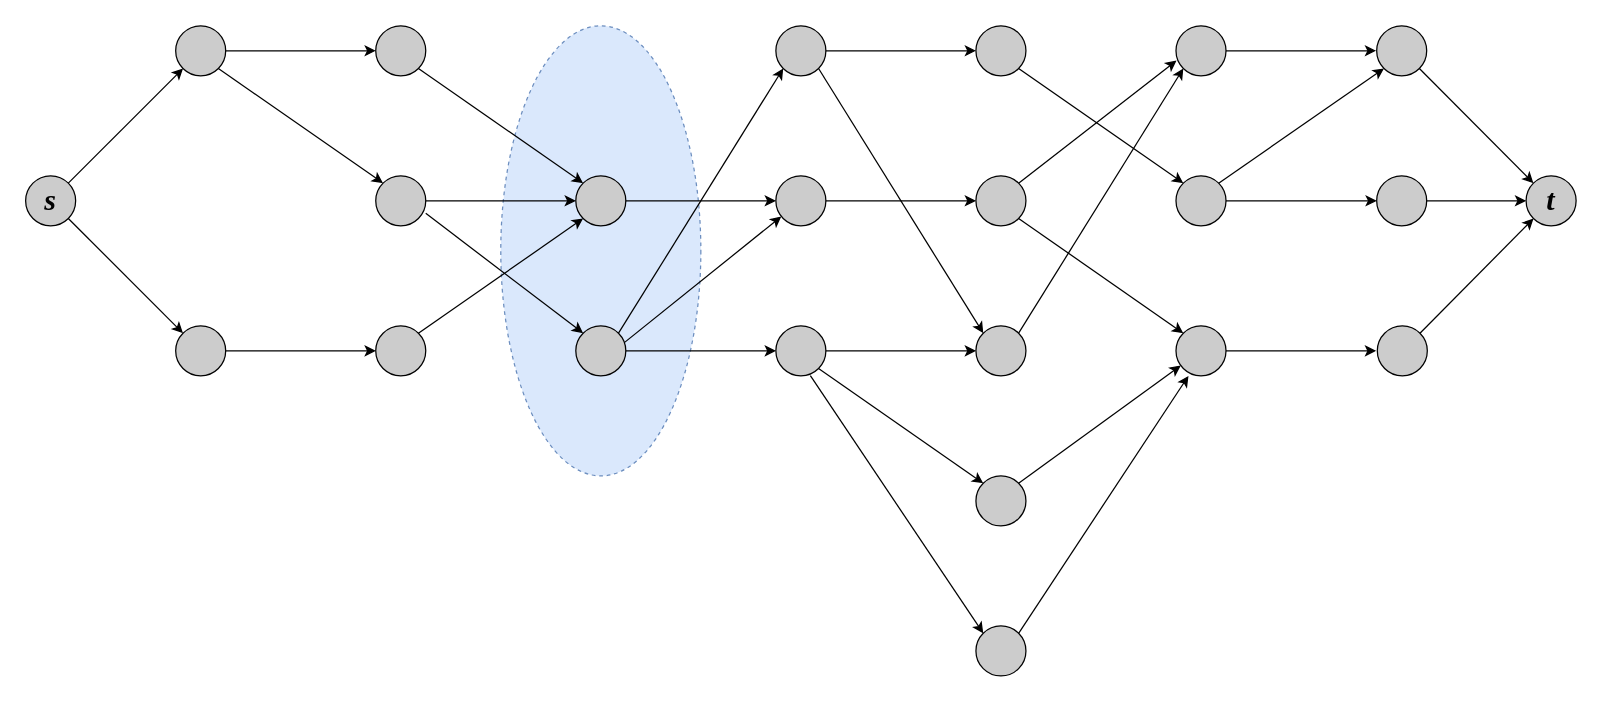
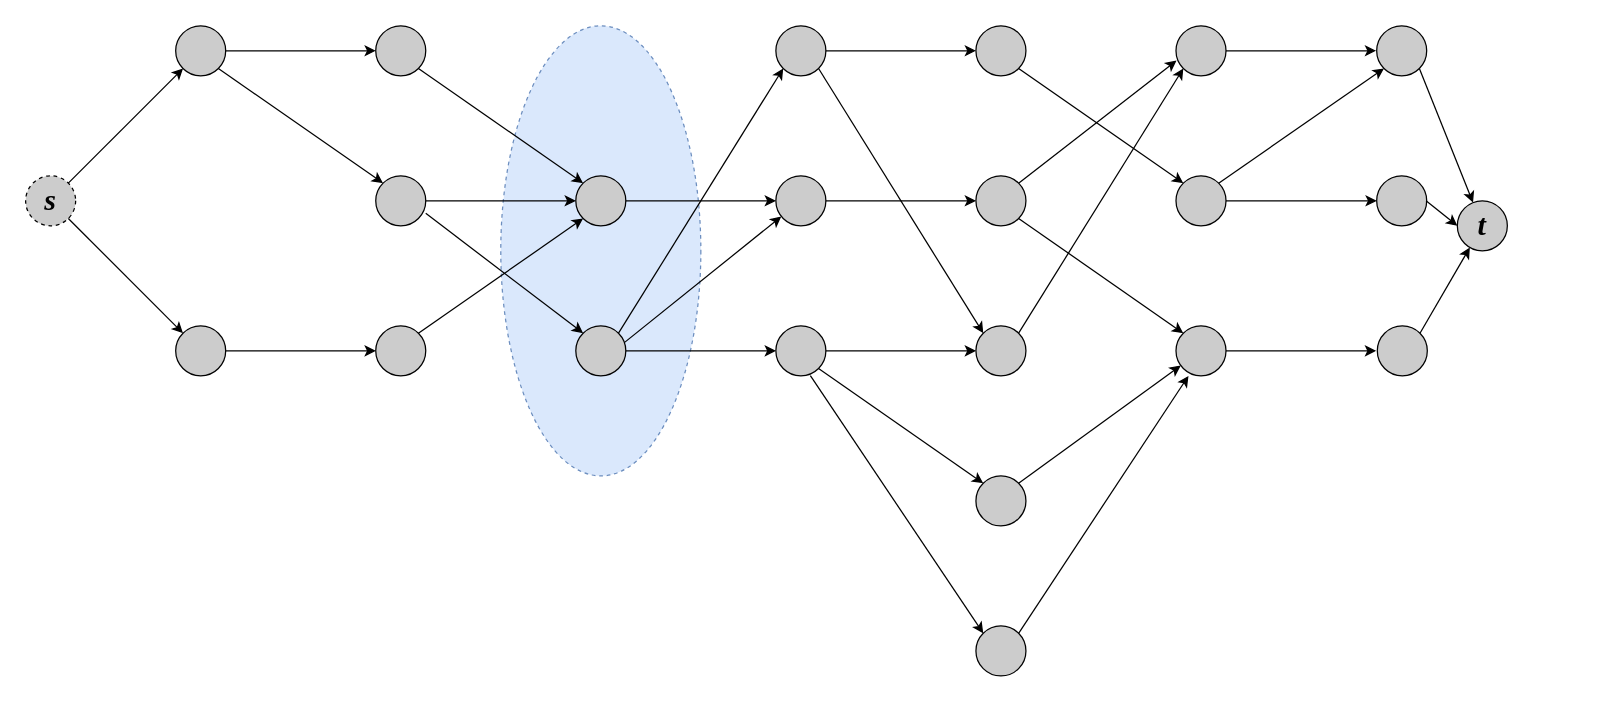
(51, 201) -> (51, 201)
(1551, 201) -> (1482, 226)
